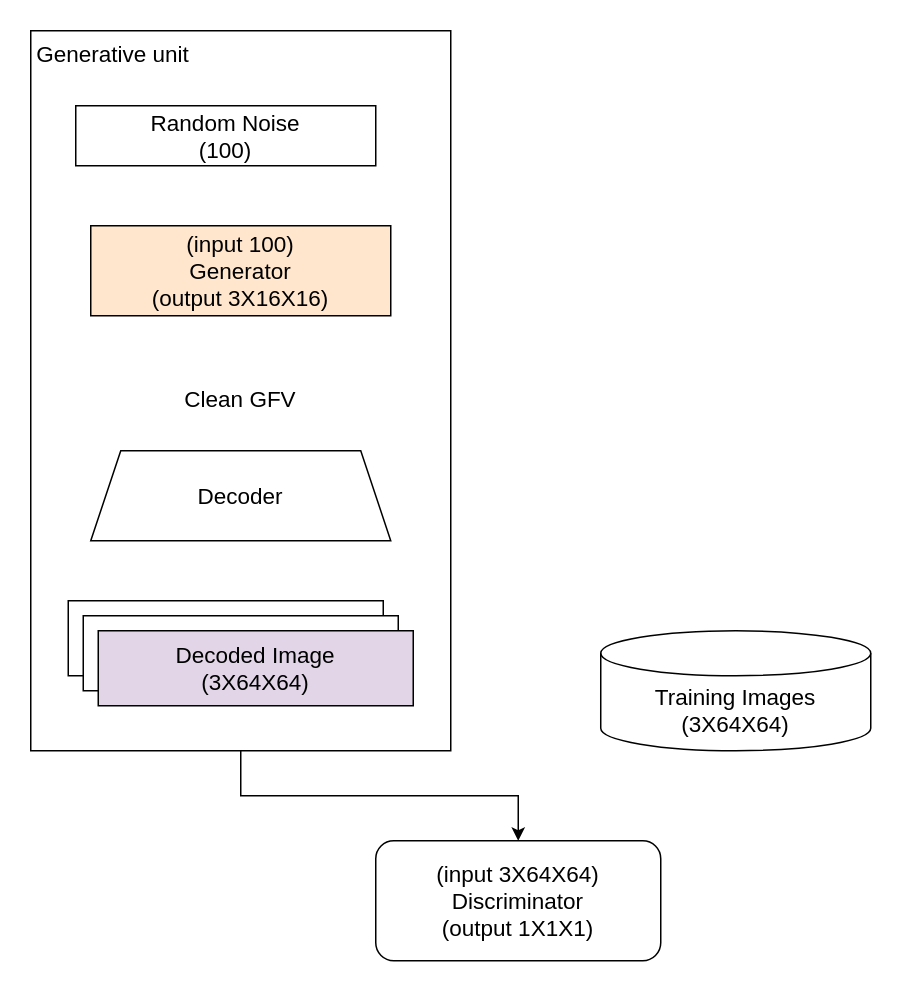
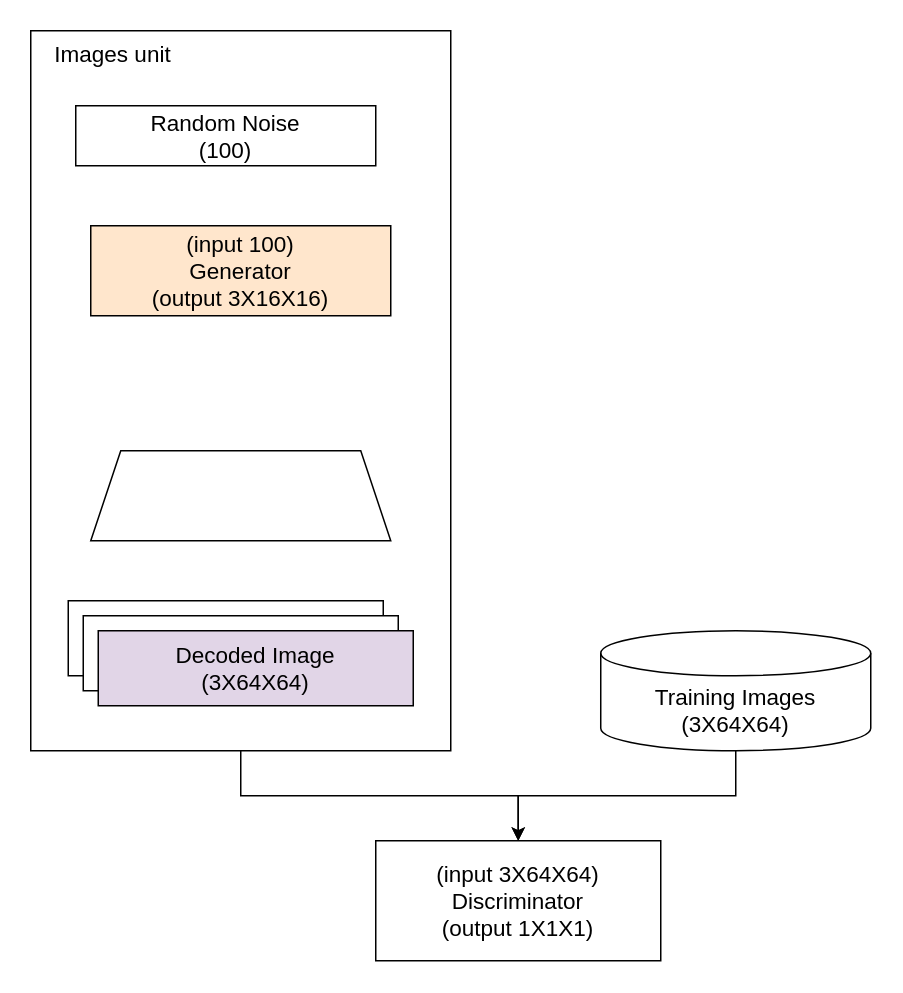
(113, 53) -> (113, 53)
(241, 398) -> none
(241, 496) -> none
none -> (652, 796)
(518, 901) -> (518, 901)
